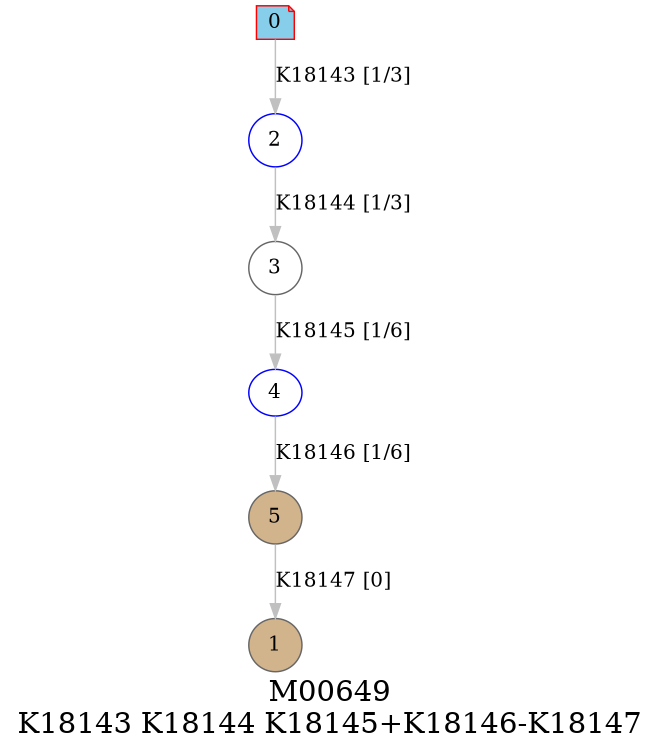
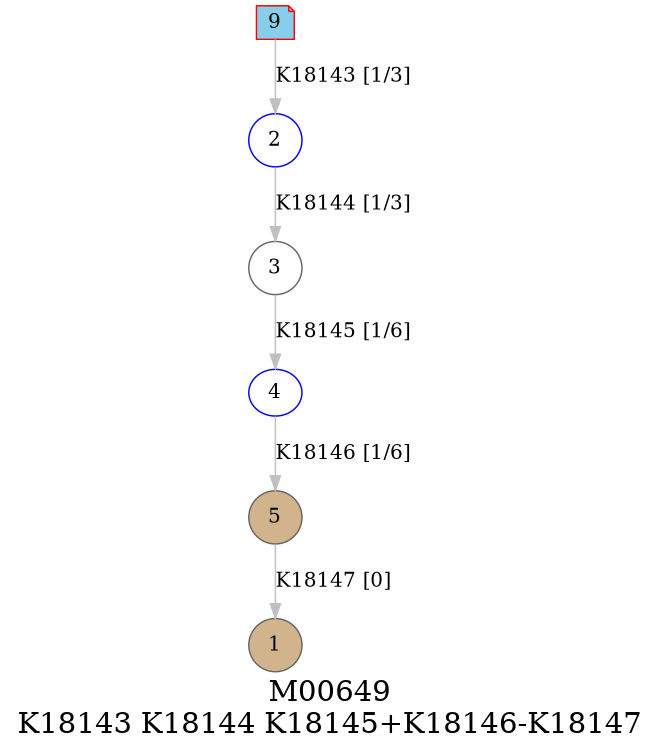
(275, 23) -> (275, 23)
